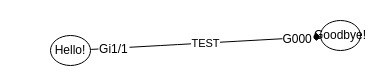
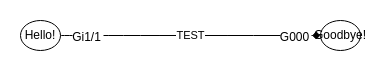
(71, 51) -> (41, 36)
